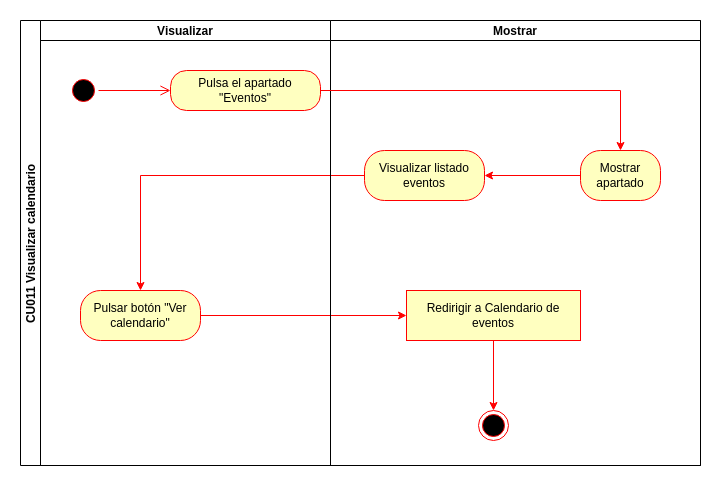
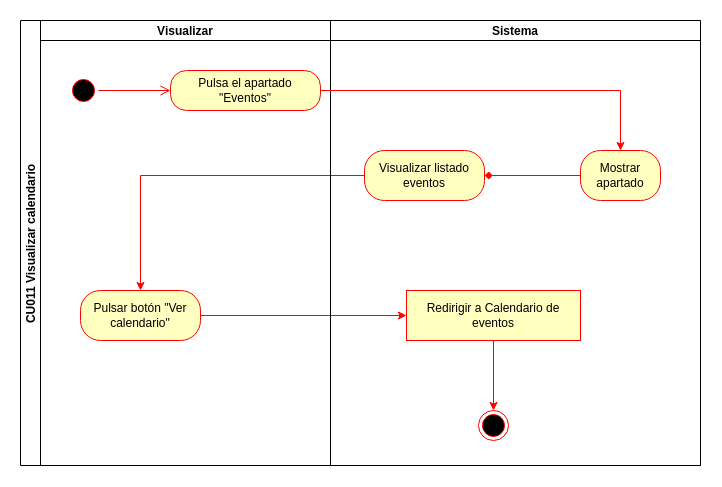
(515, 31) -> (515, 31)
(493, 176) -> (493, 176)
